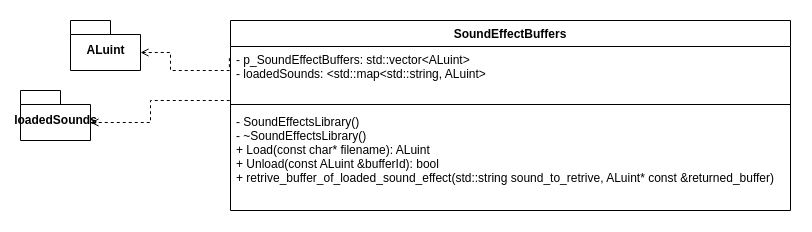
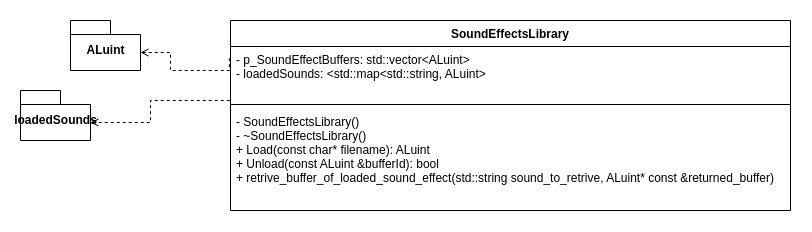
(510, 34) -> (510, 34)
